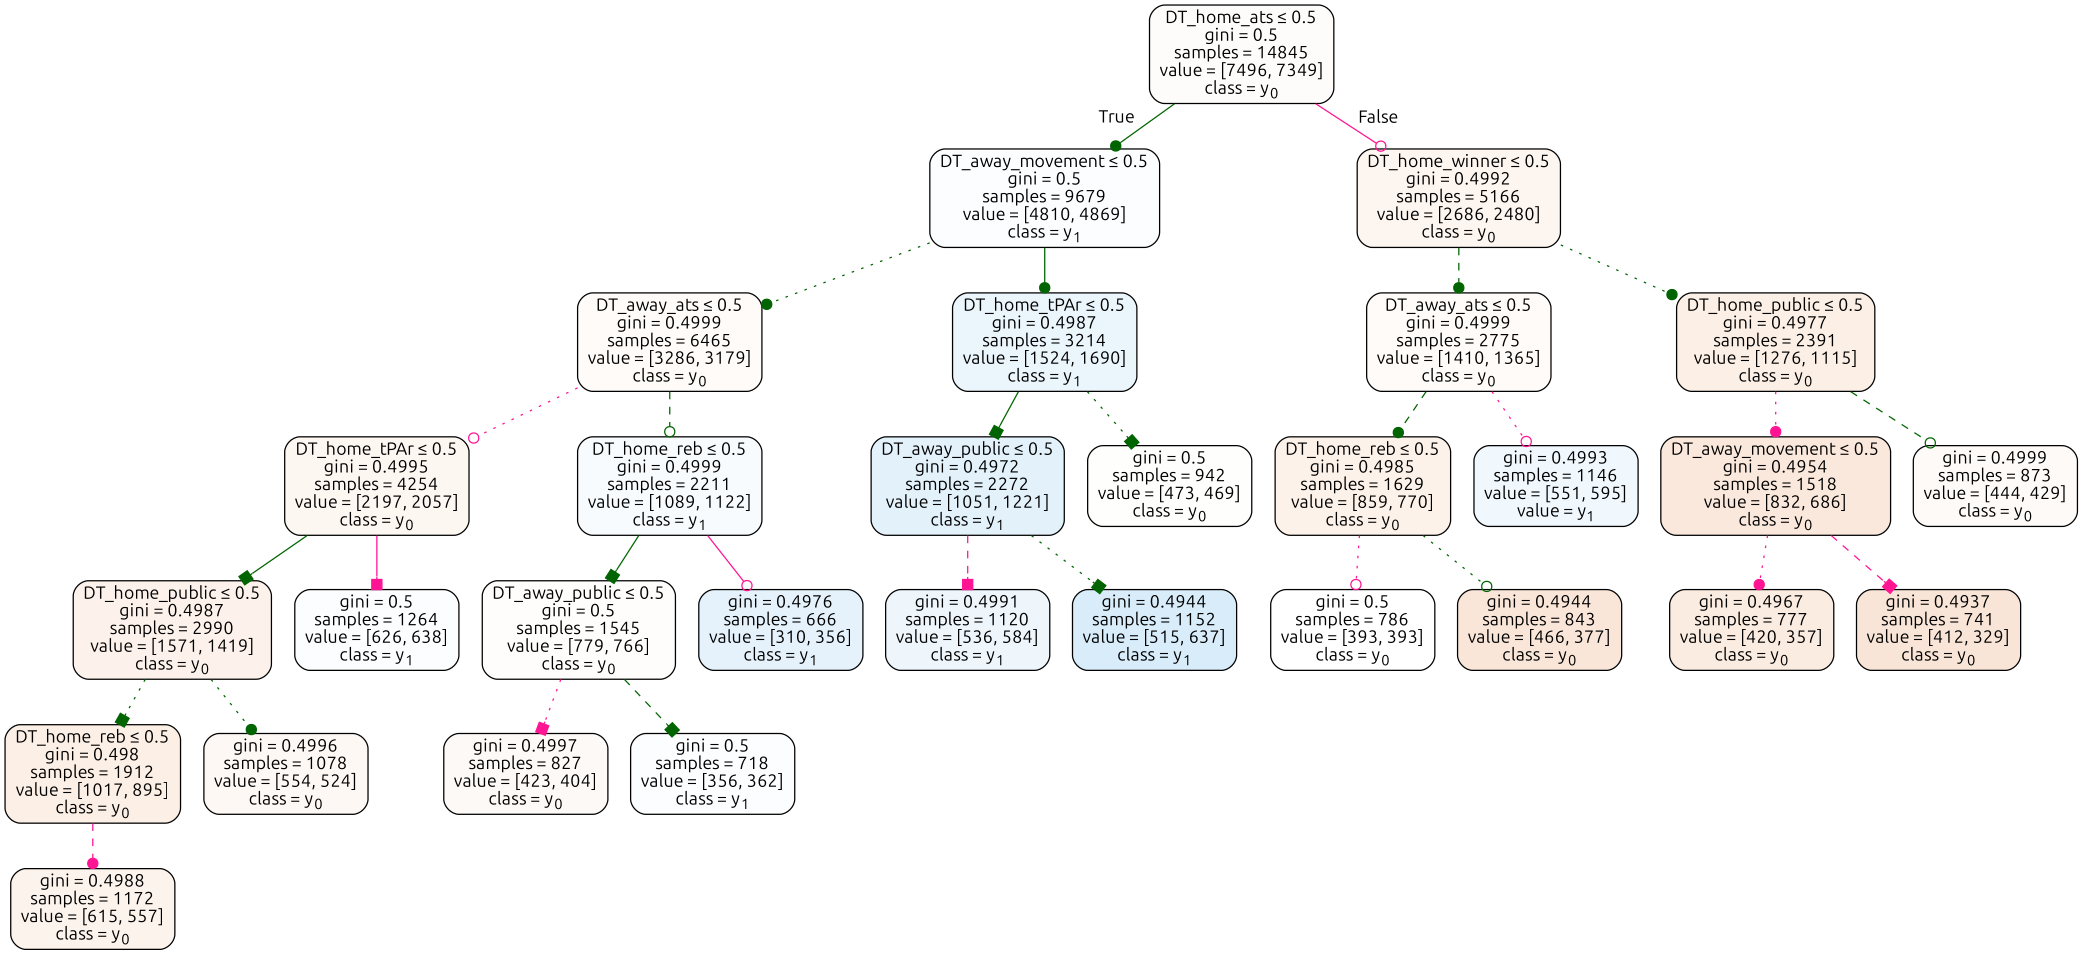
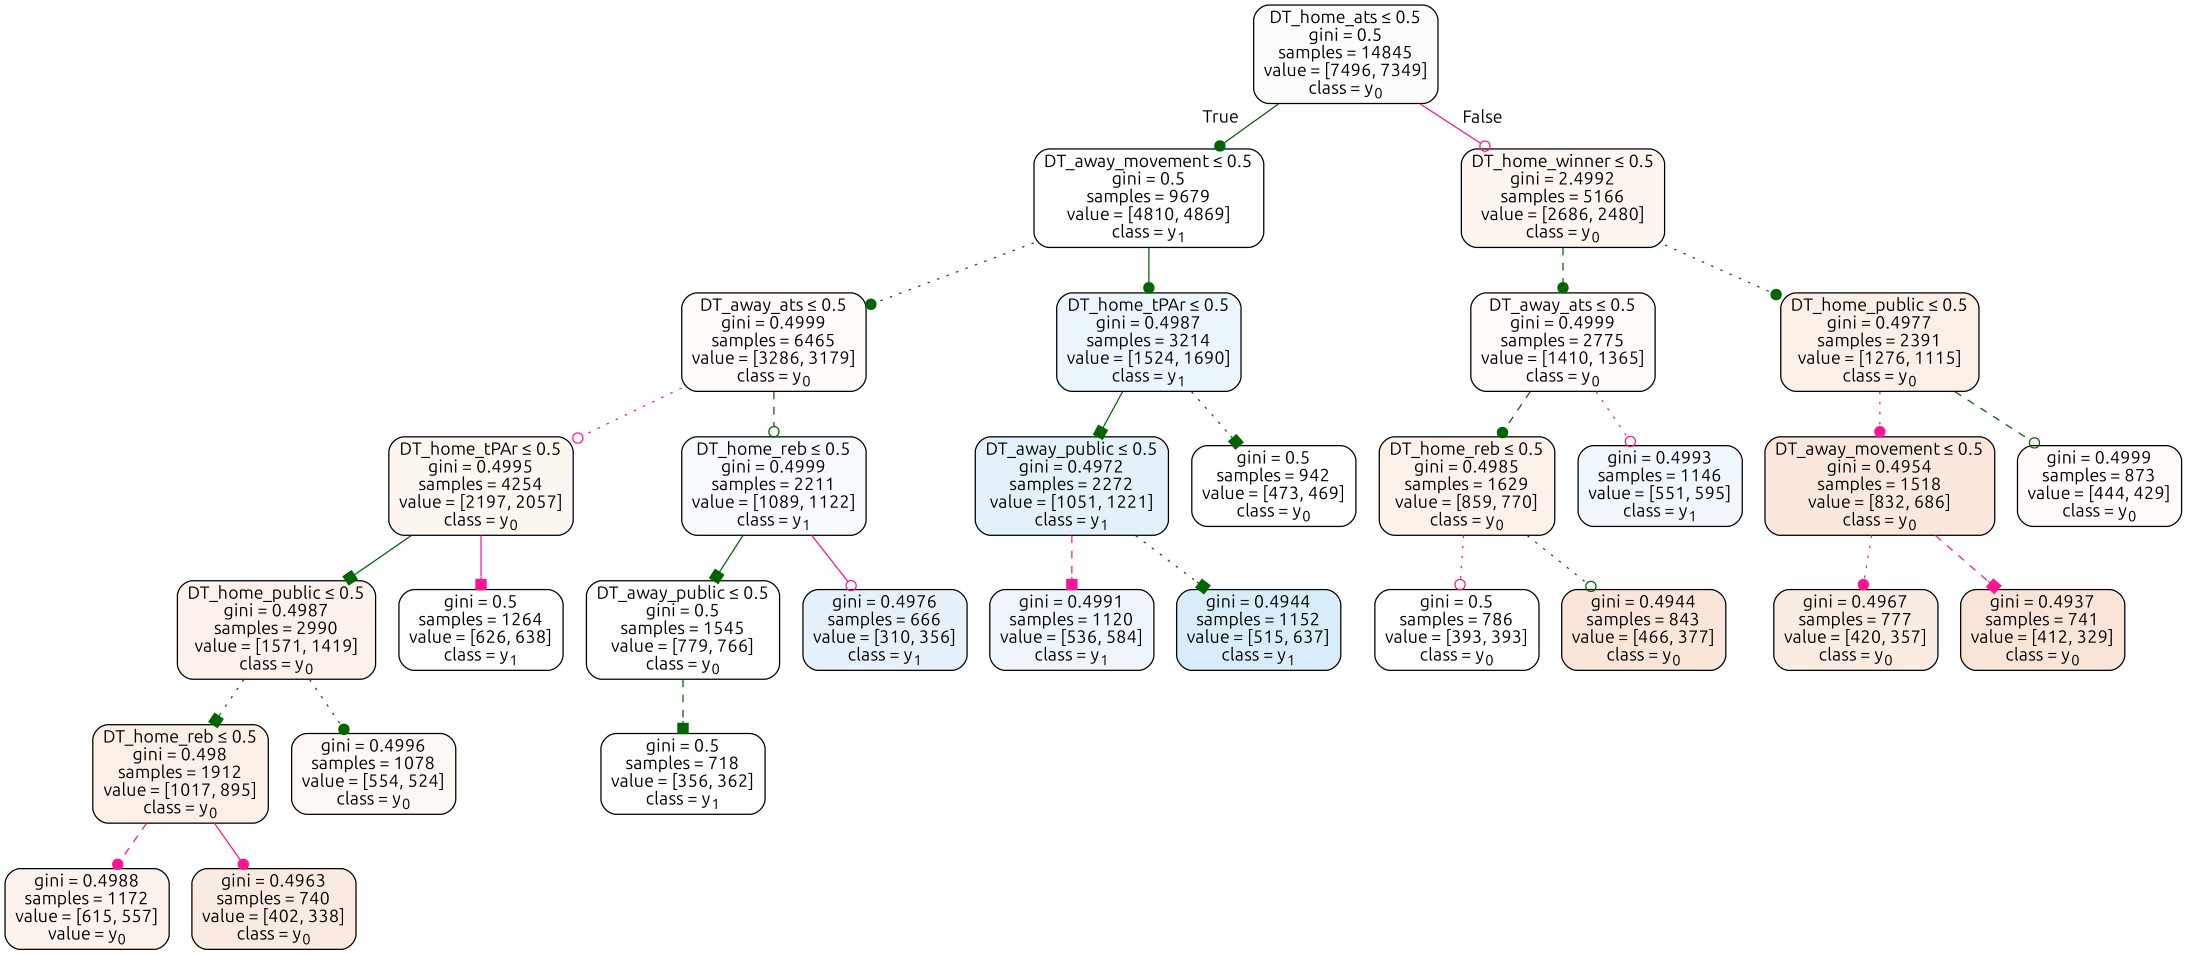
(1459, 179) -> (1563, 179)
(1552, 511) -> (1656, 511)
(526, 774) -> none
none -> (274, 909)
(88, 934) -> (83, 934)
